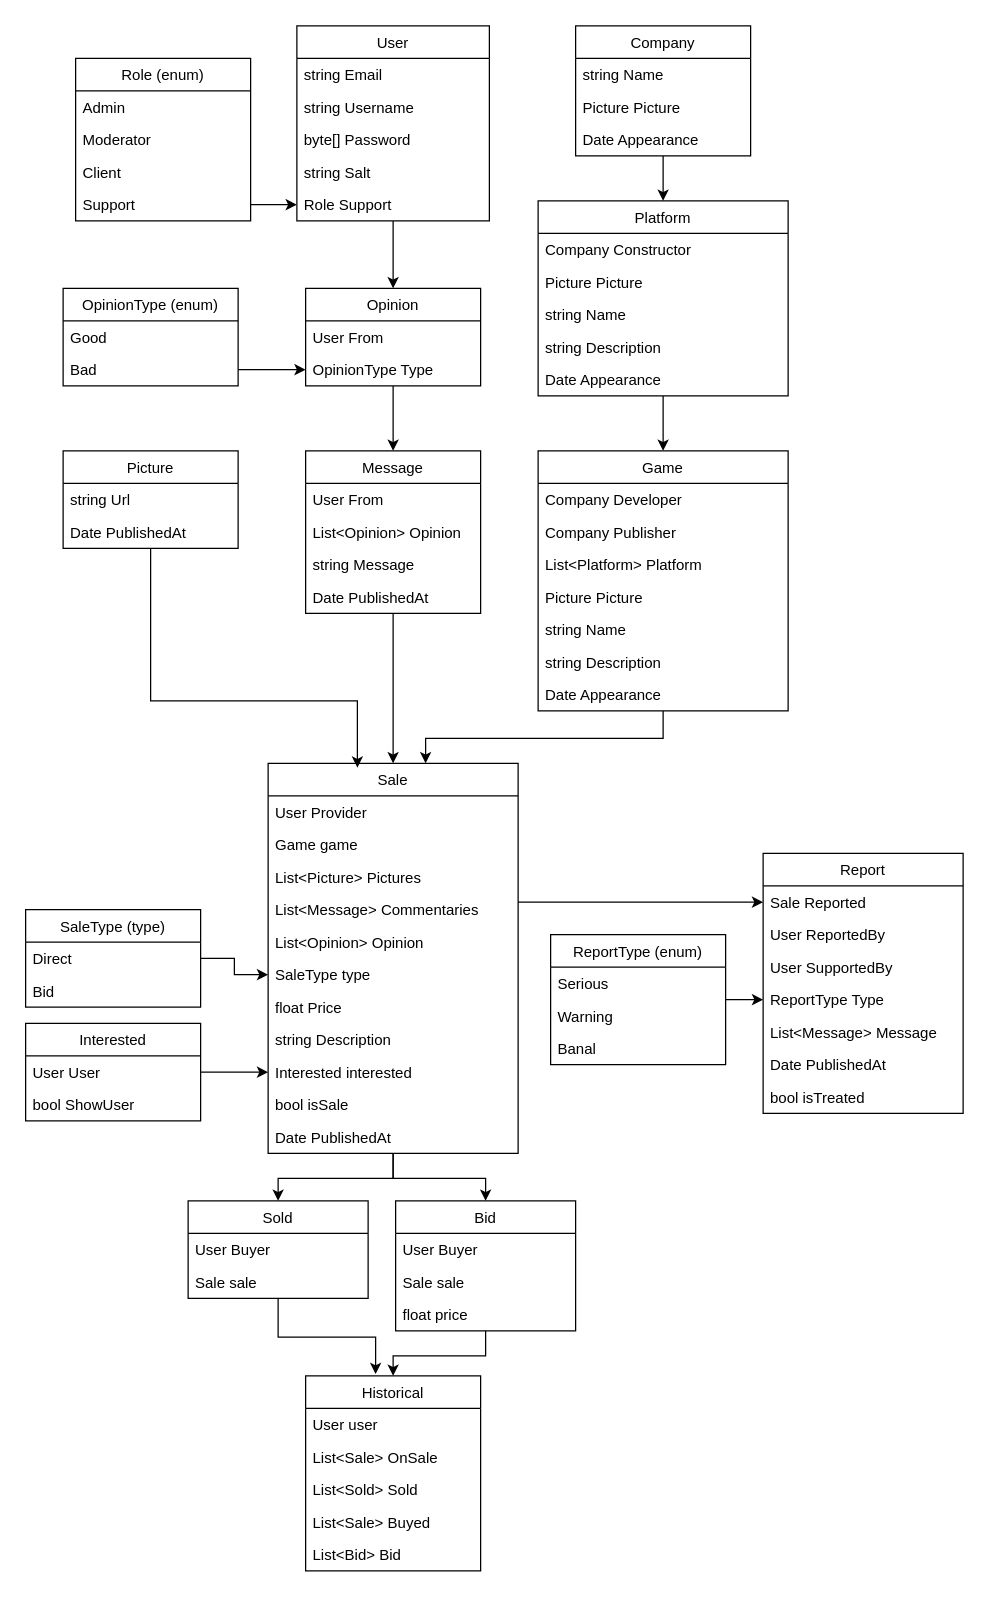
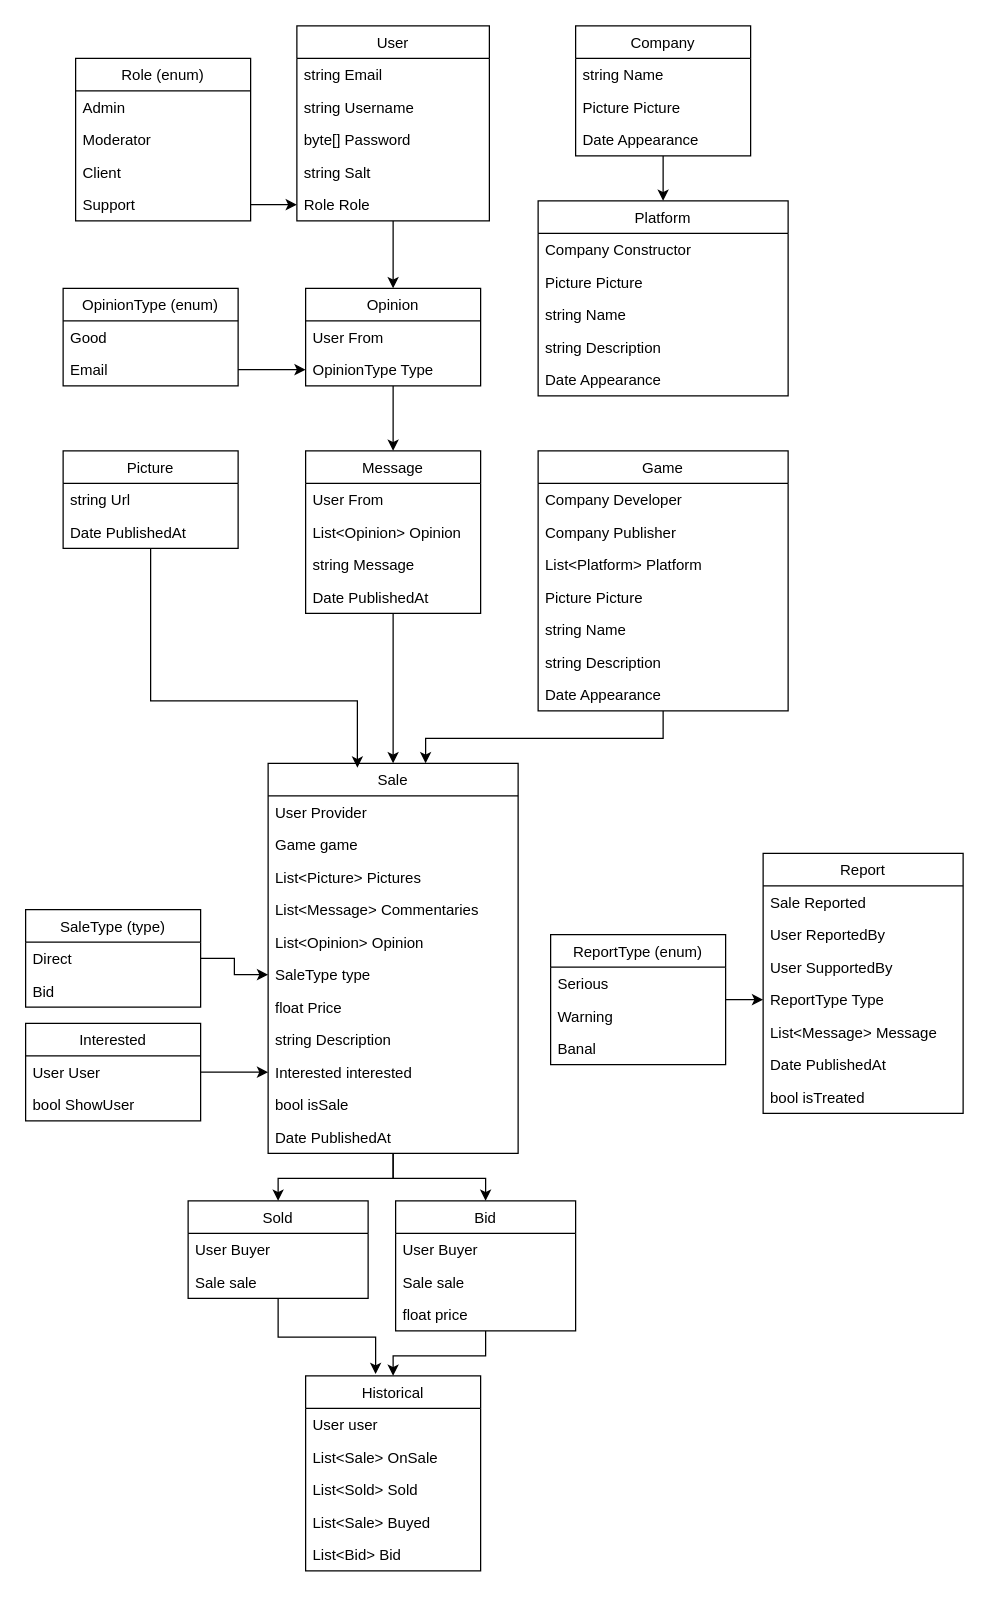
(350, 205) -> (336, 205)
(83, 370) -> (87, 370)
(663, 420) -> none
(637, 902) -> none
